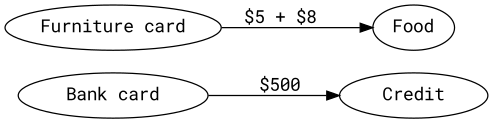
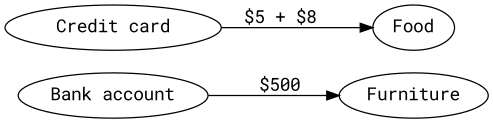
(113, 28) -> (113, 28)
(113, 96) -> (113, 96)
(414, 96) -> (414, 96)
